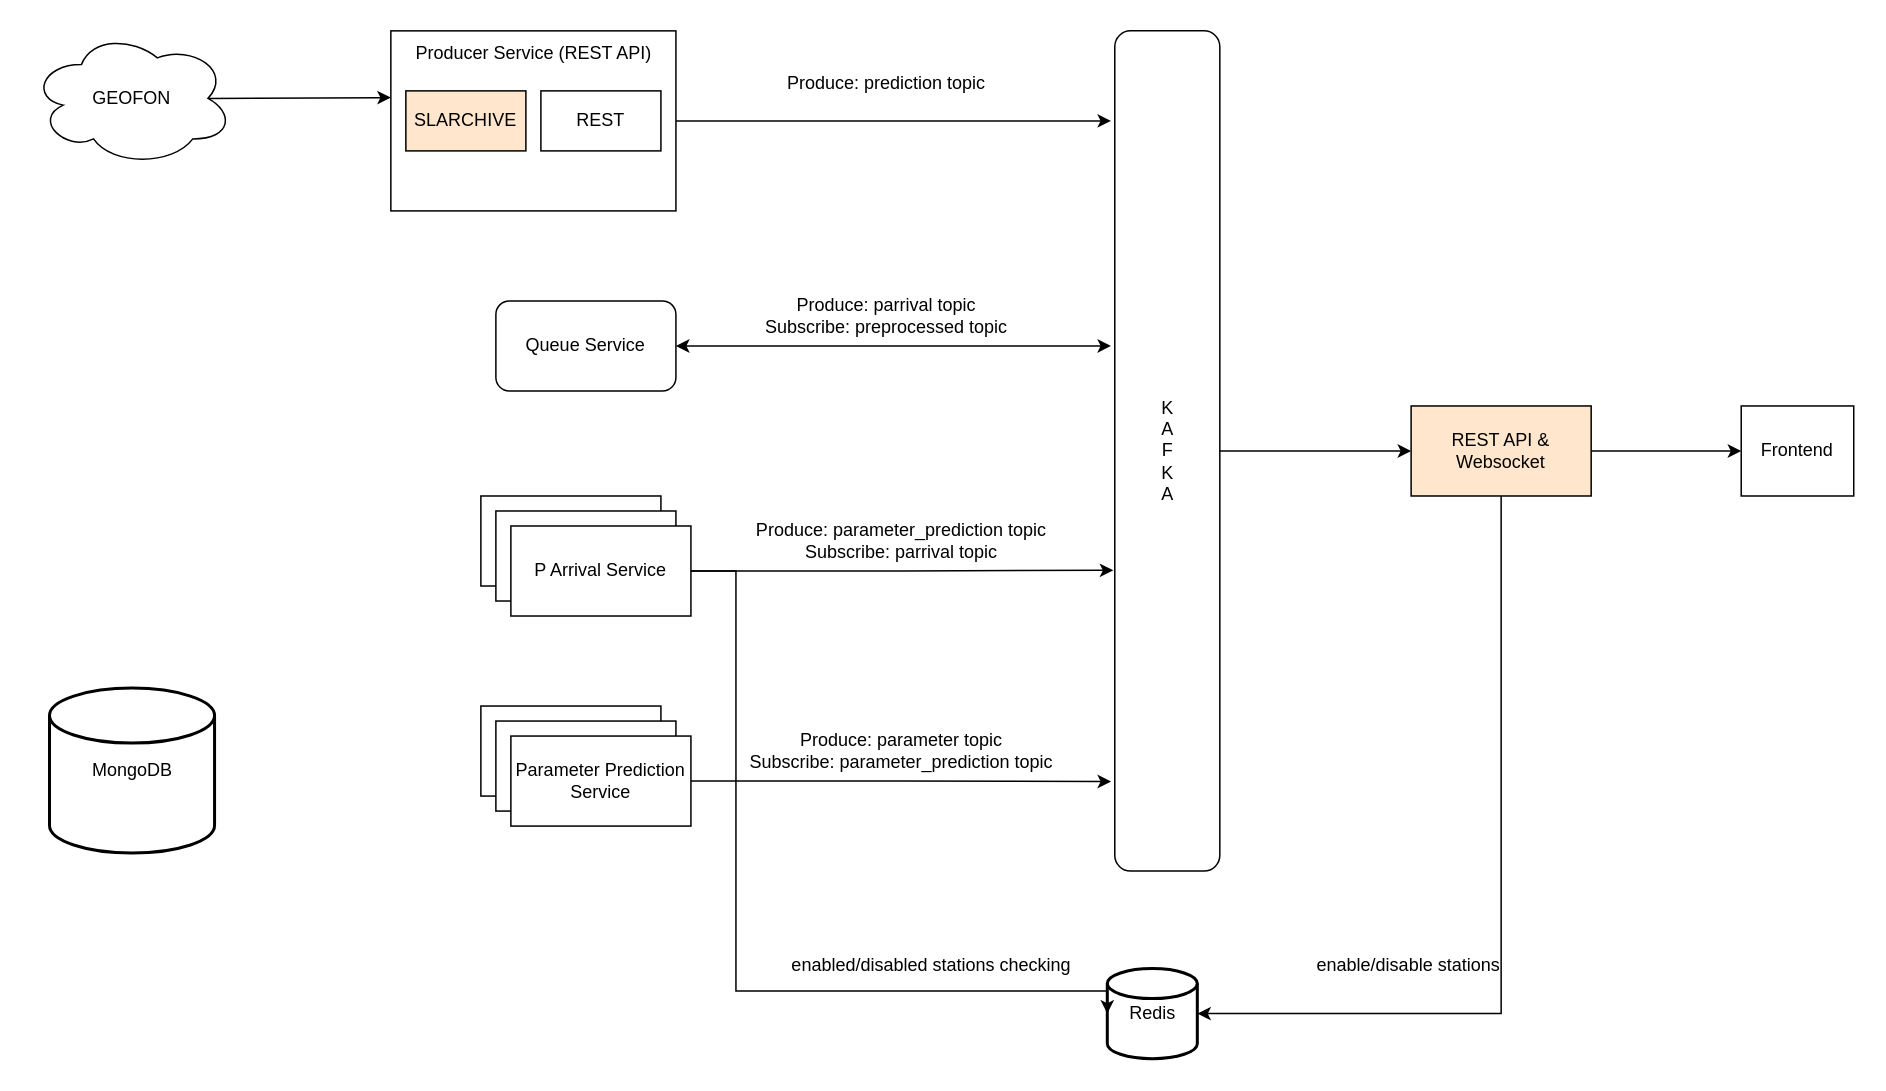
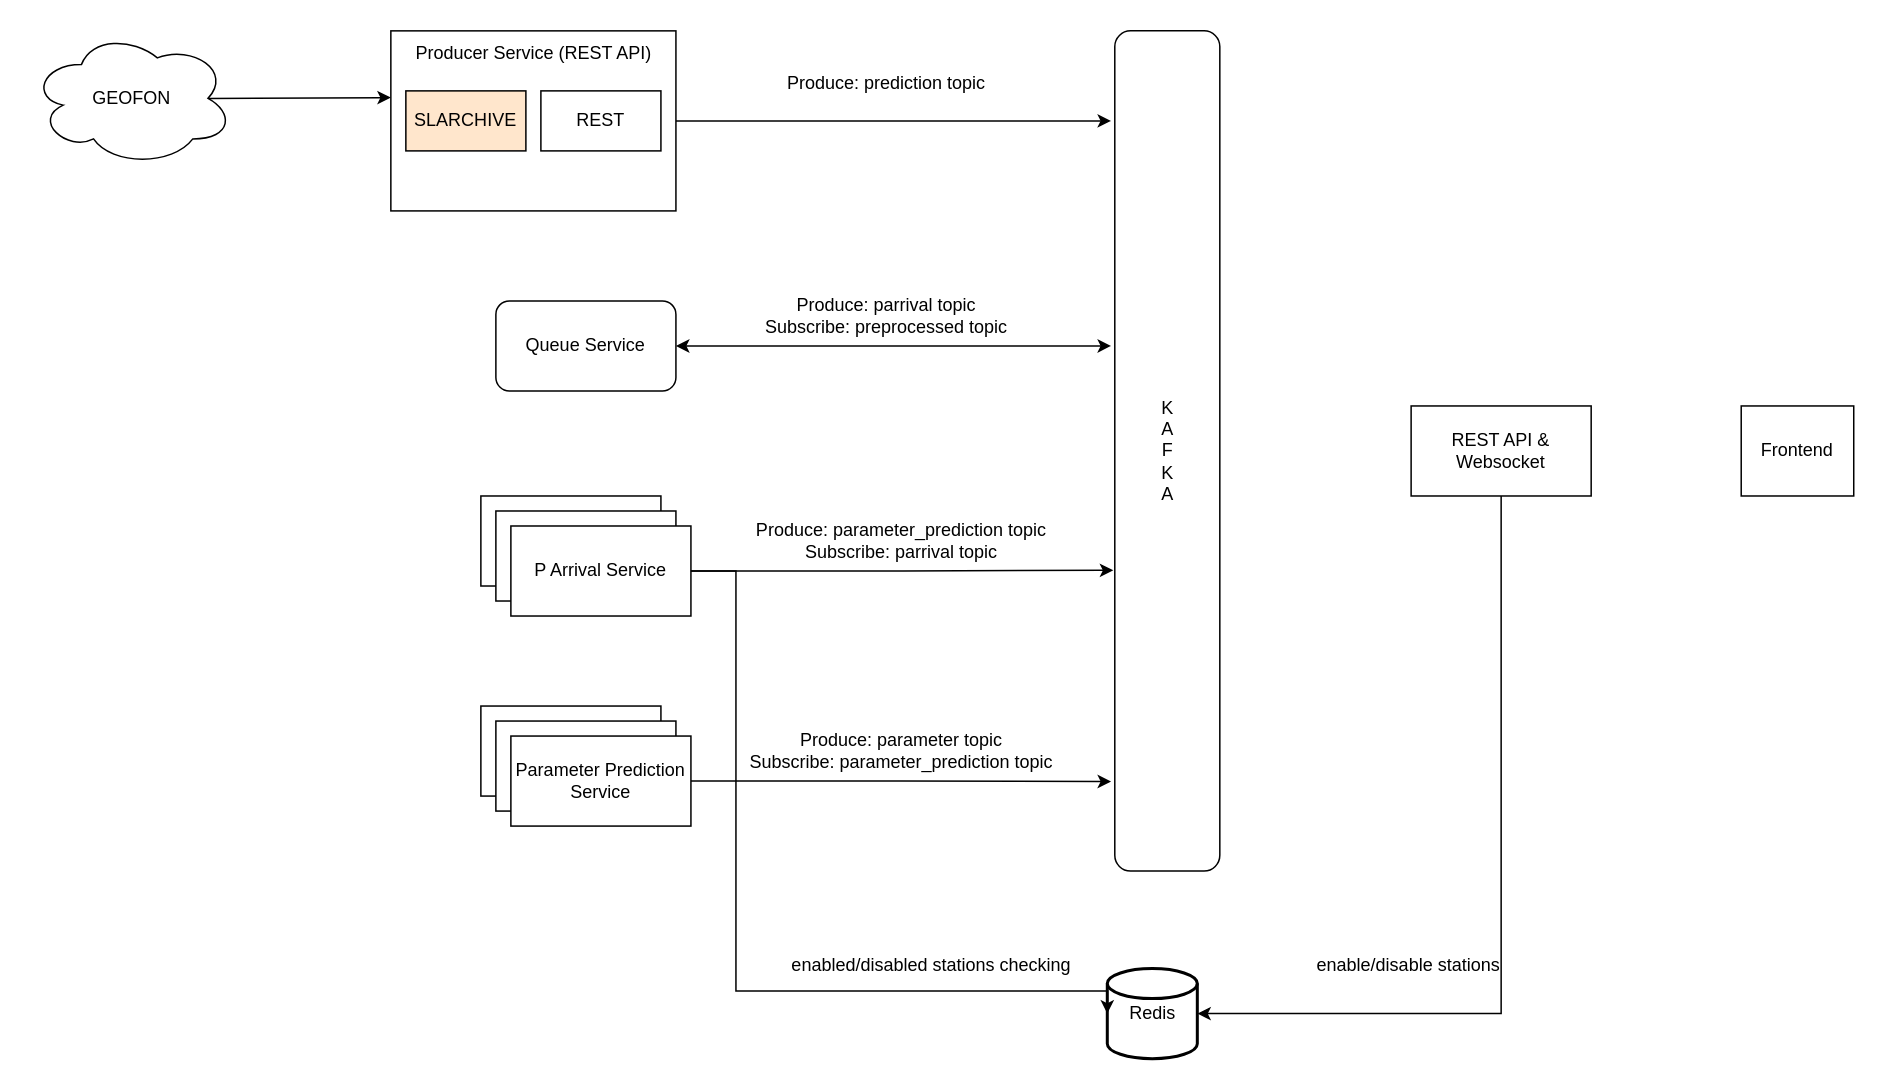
(1310, 451) -> none
(1501, 451) -> (1501, 451)
(1661, 451) -> none
(132, 770) -> none
